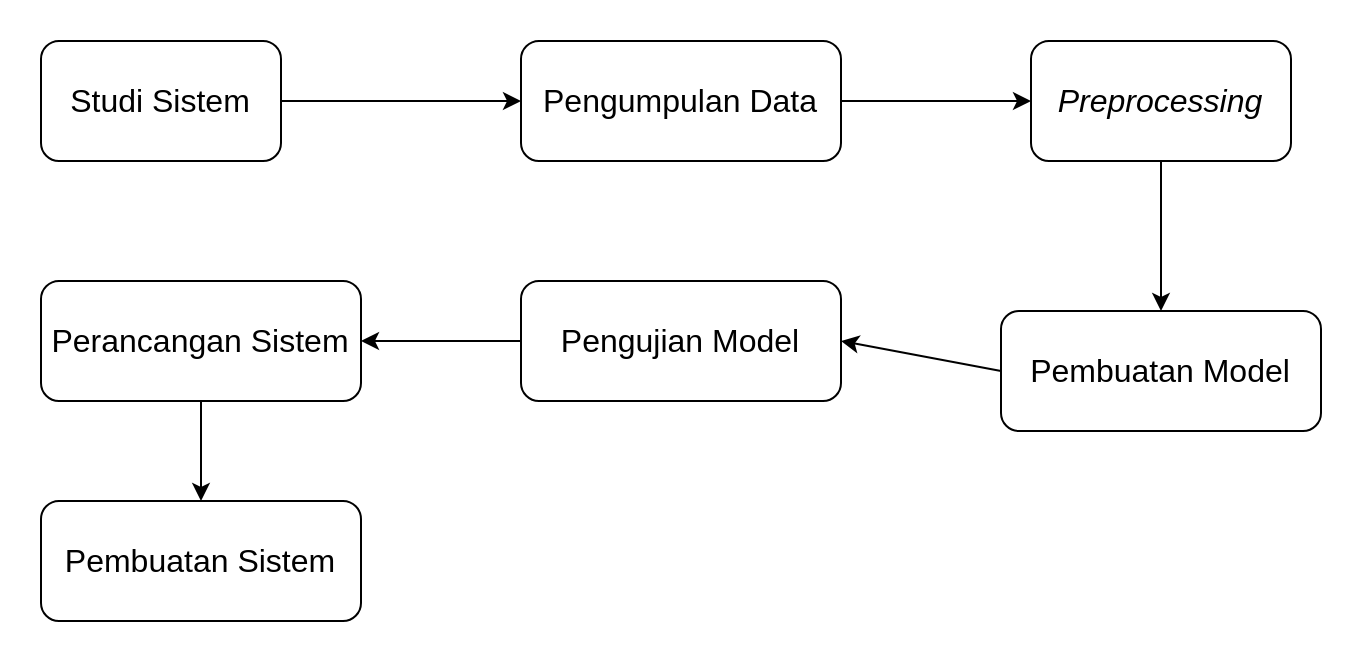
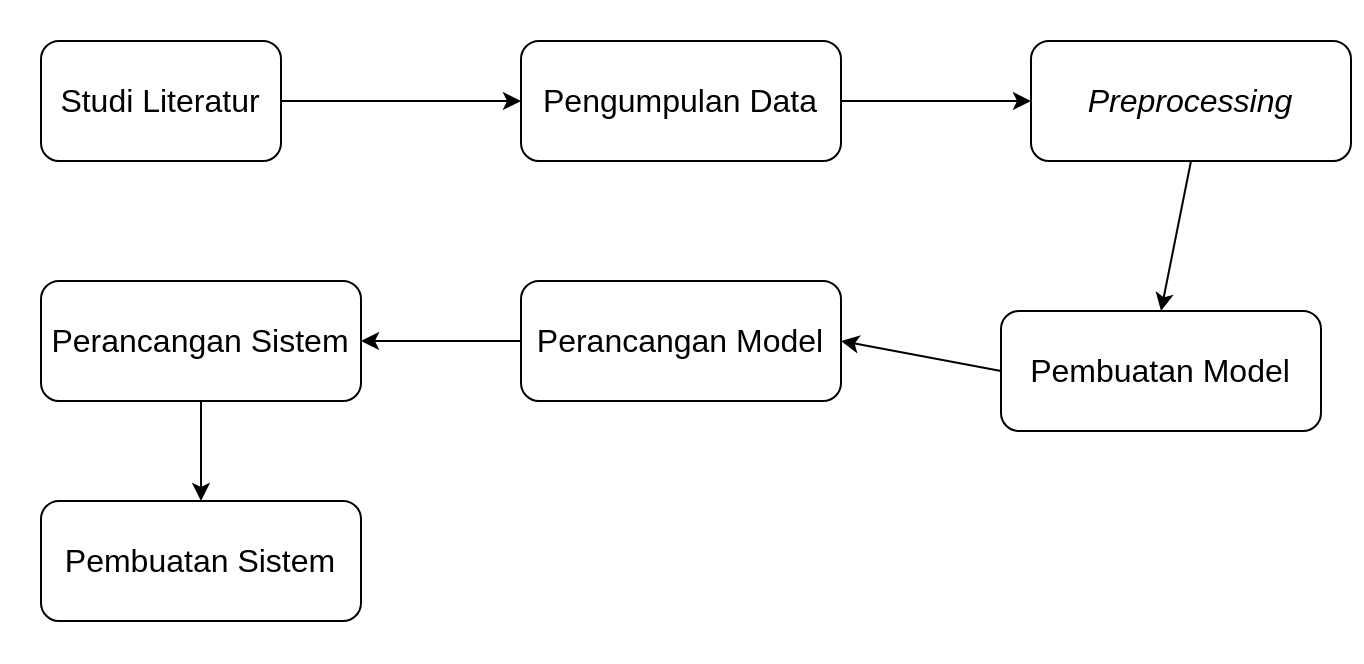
(161, 101) -> (161, 101)
(1161, 101) -> (1191, 101)
(681, 341) -> (681, 341)
